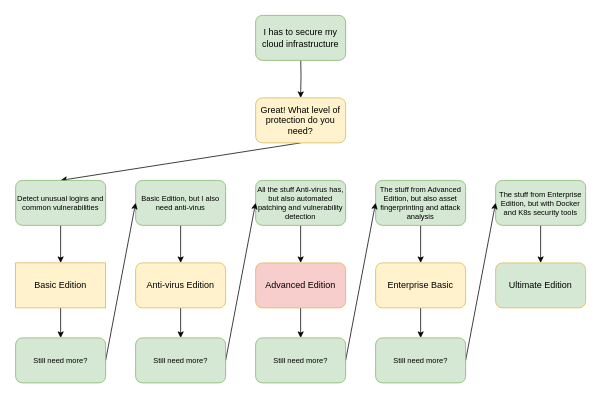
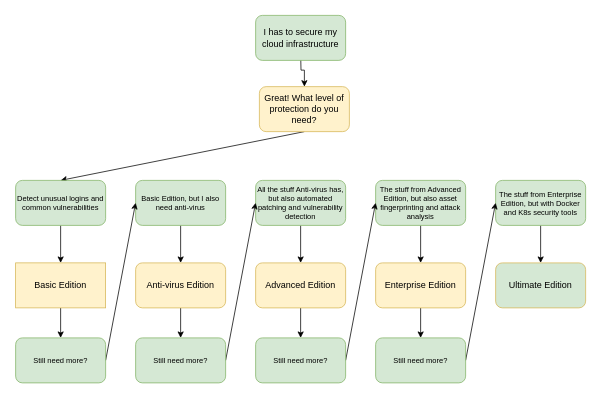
(300, 120) -> (304, 109)
(300, 285) -> (300, 285)
(420, 285) -> (420, 285)
